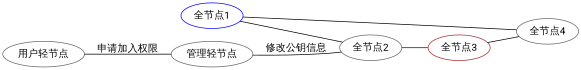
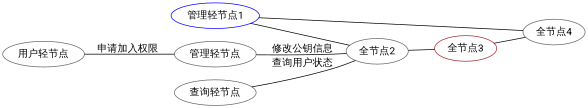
(212, 16) -> (215, 16)
none -> (215, 93)
